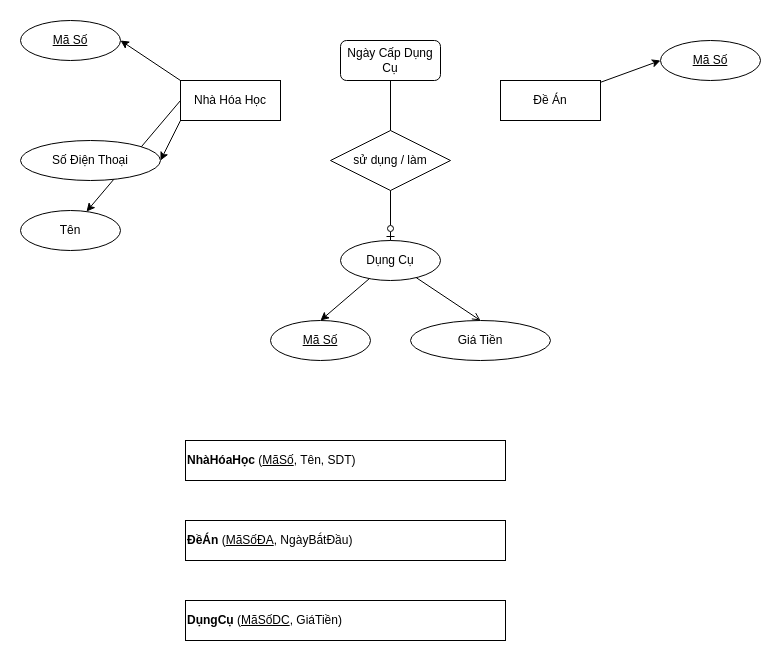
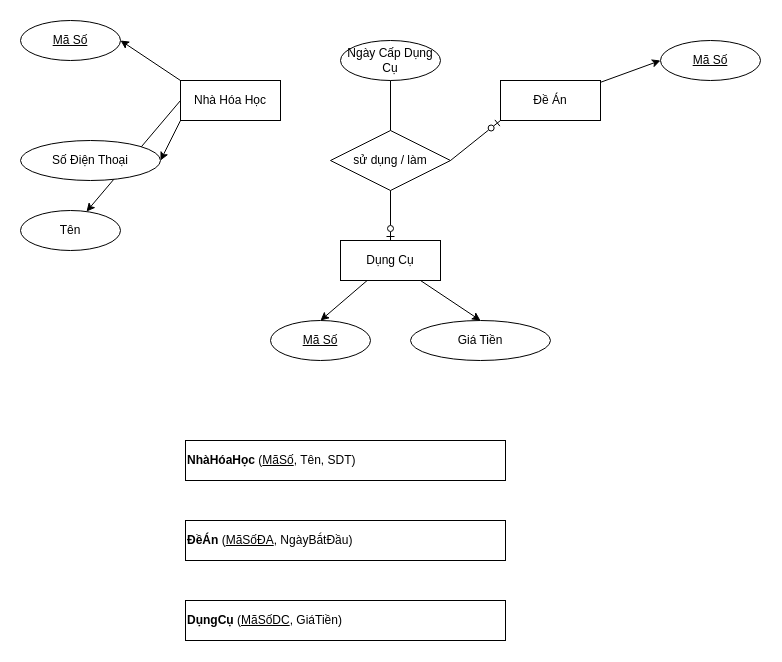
(391, 61) -> (391, 61)
none -> (469, 145)
(391, 261) -> (391, 261)
(475, 317) -> (474, 316)
